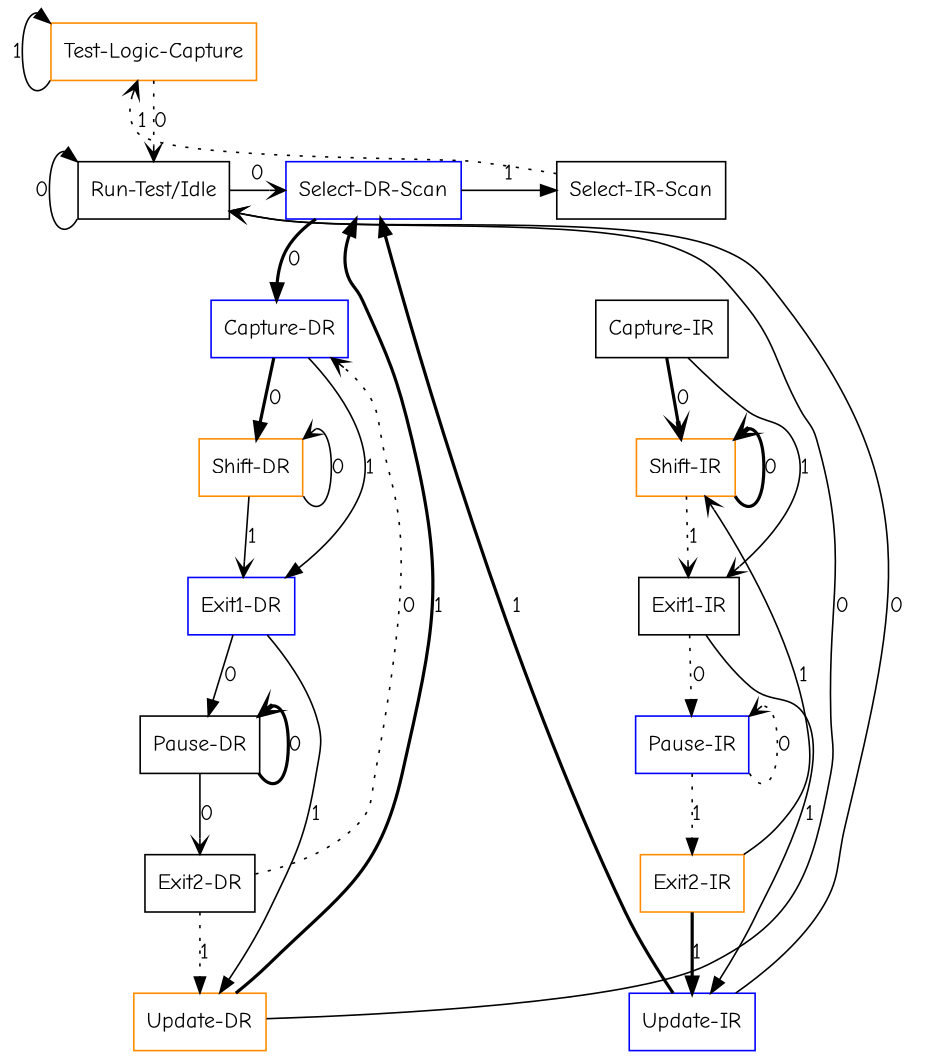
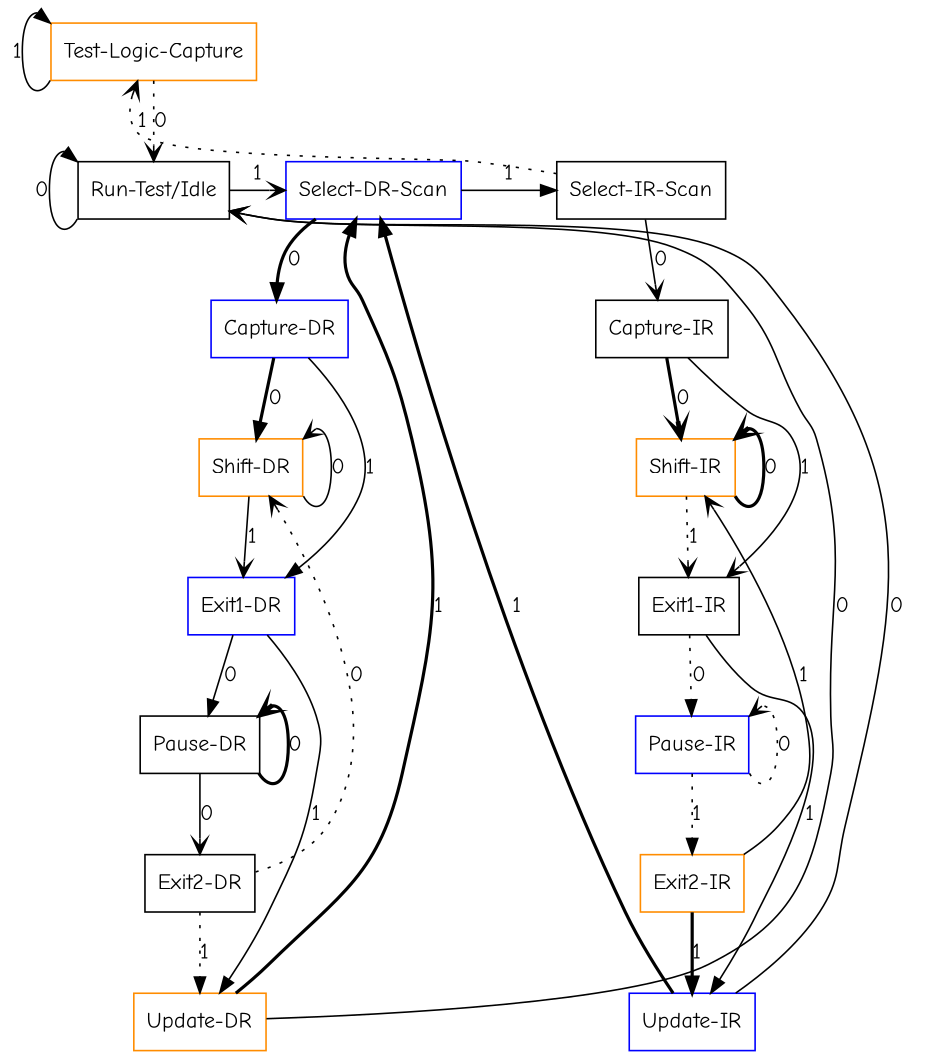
(258, 174) -> (258, 174)
none -> (650, 252)
(395, 649) -> (352, 706)
